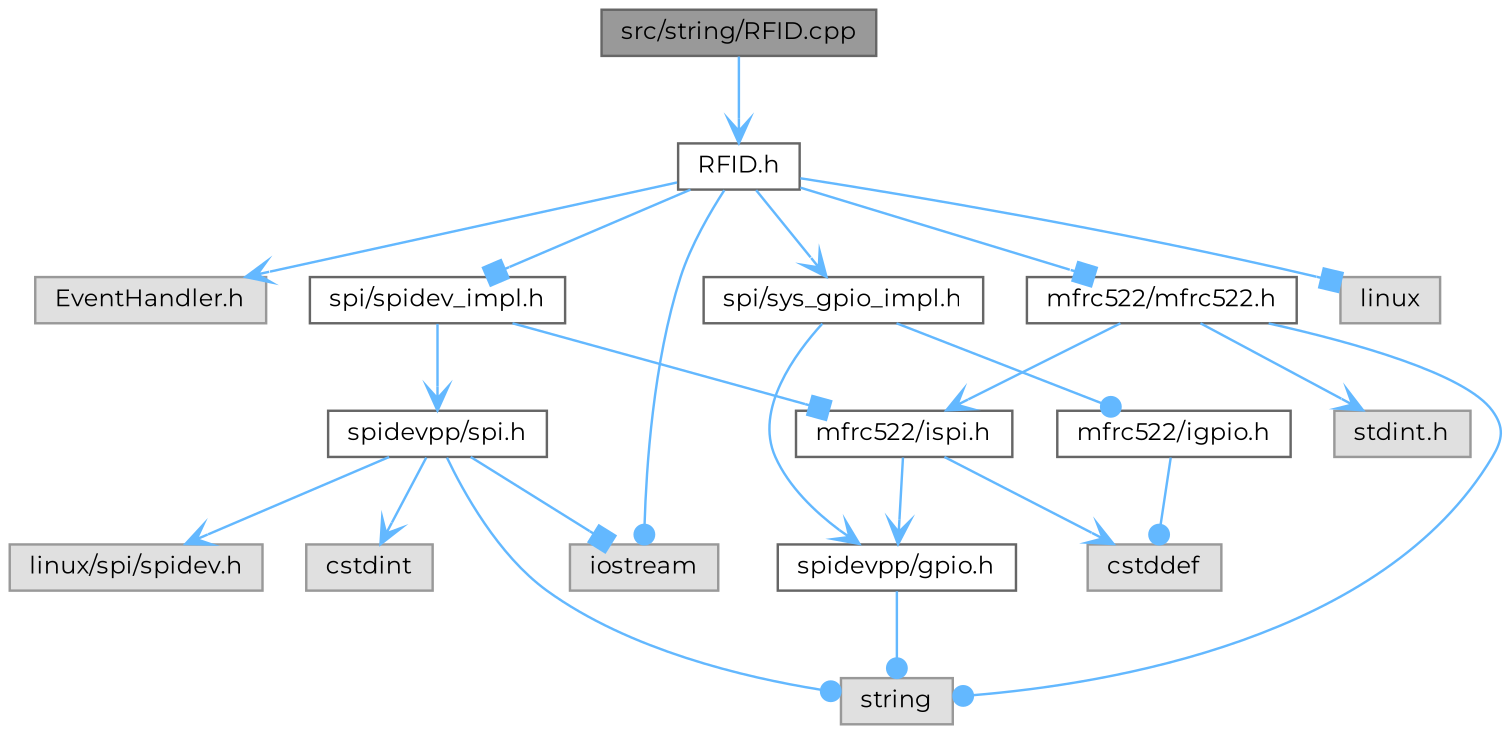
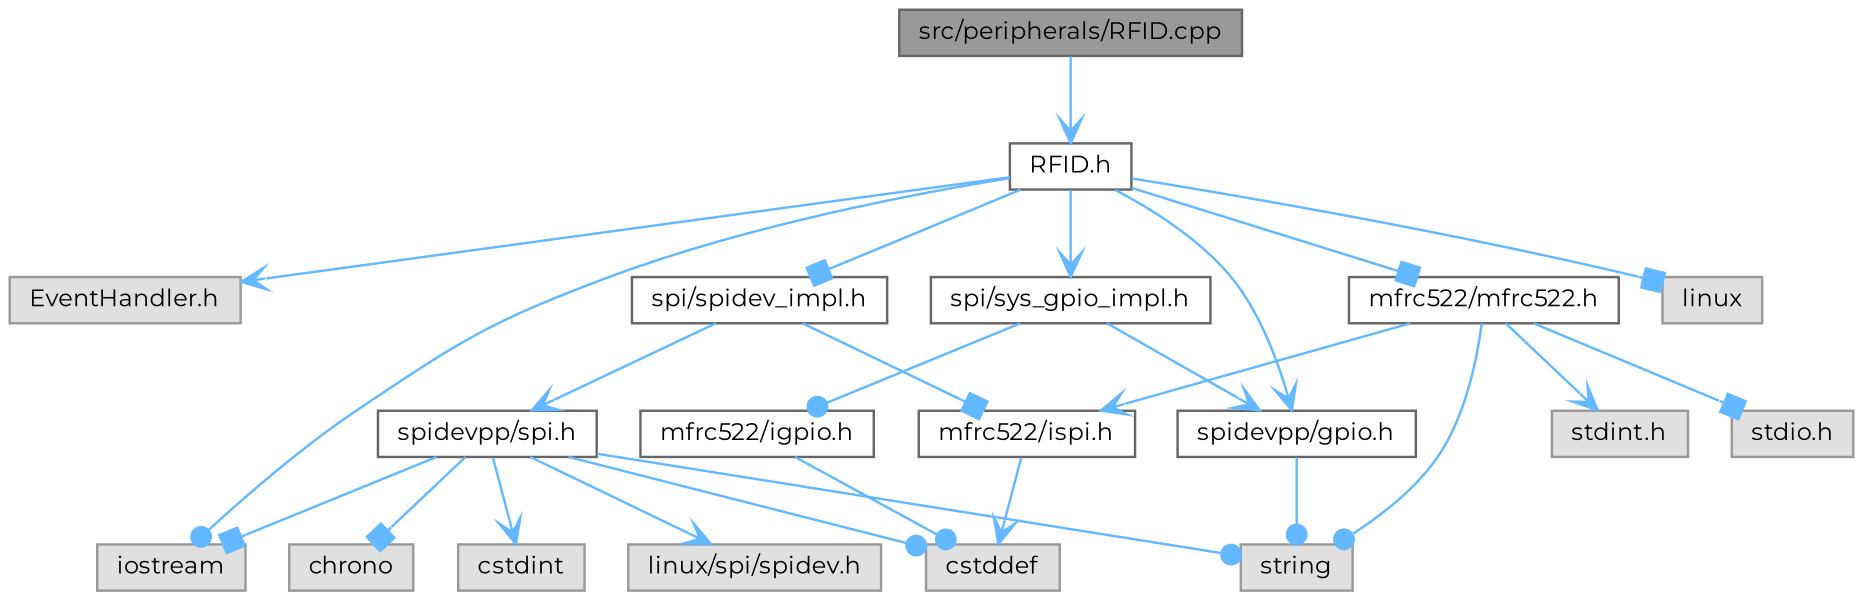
(739, 33) -> (1071, 33)
none -> (1793, 434)
(901, 489) -> (1224, 269)
none -> (737, 500)
none -> (351, 568)
